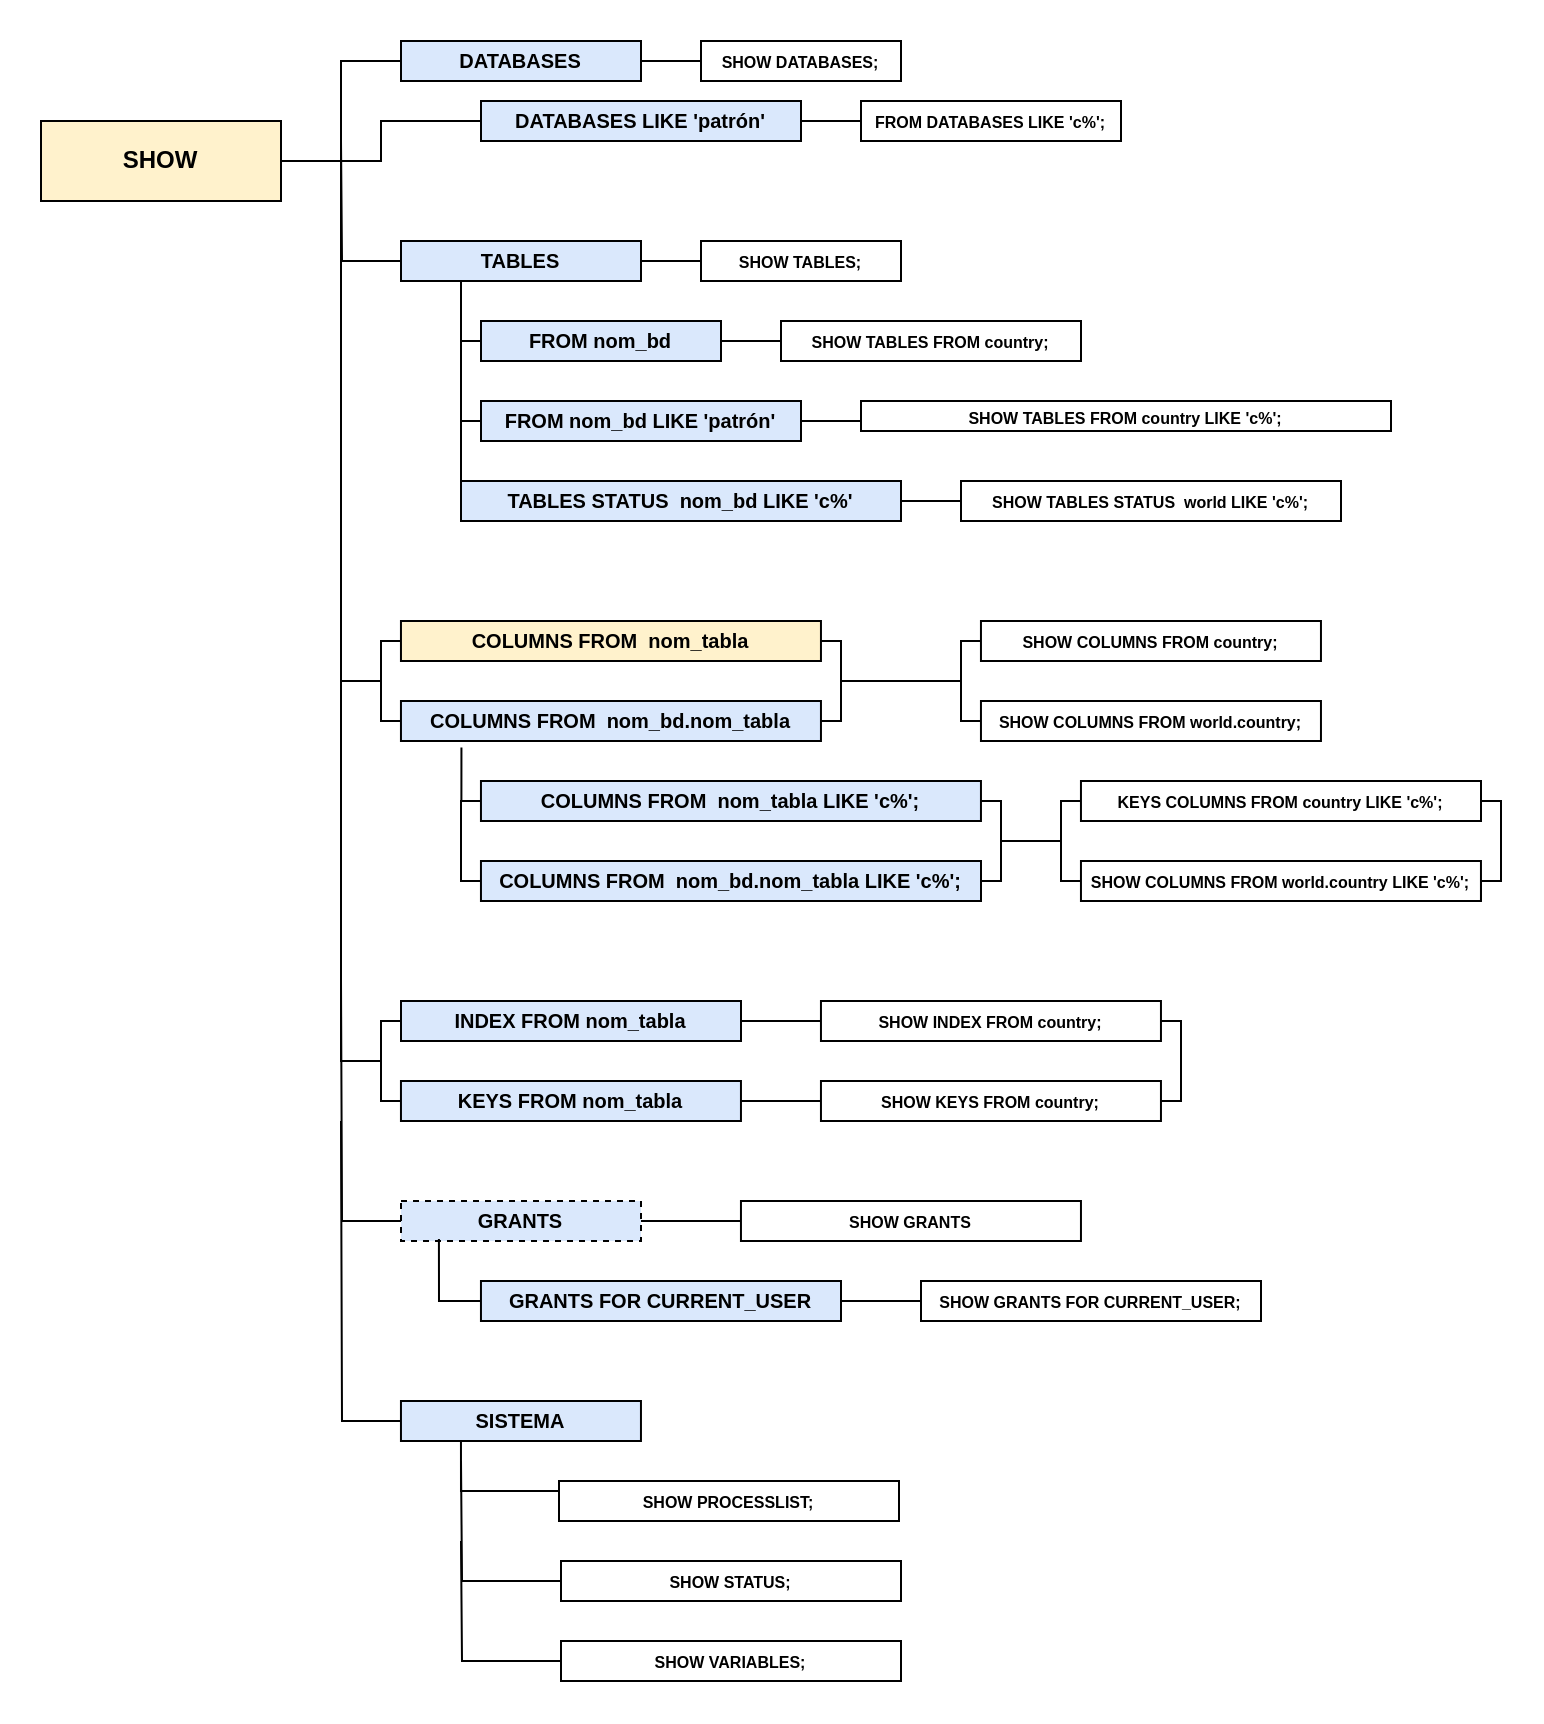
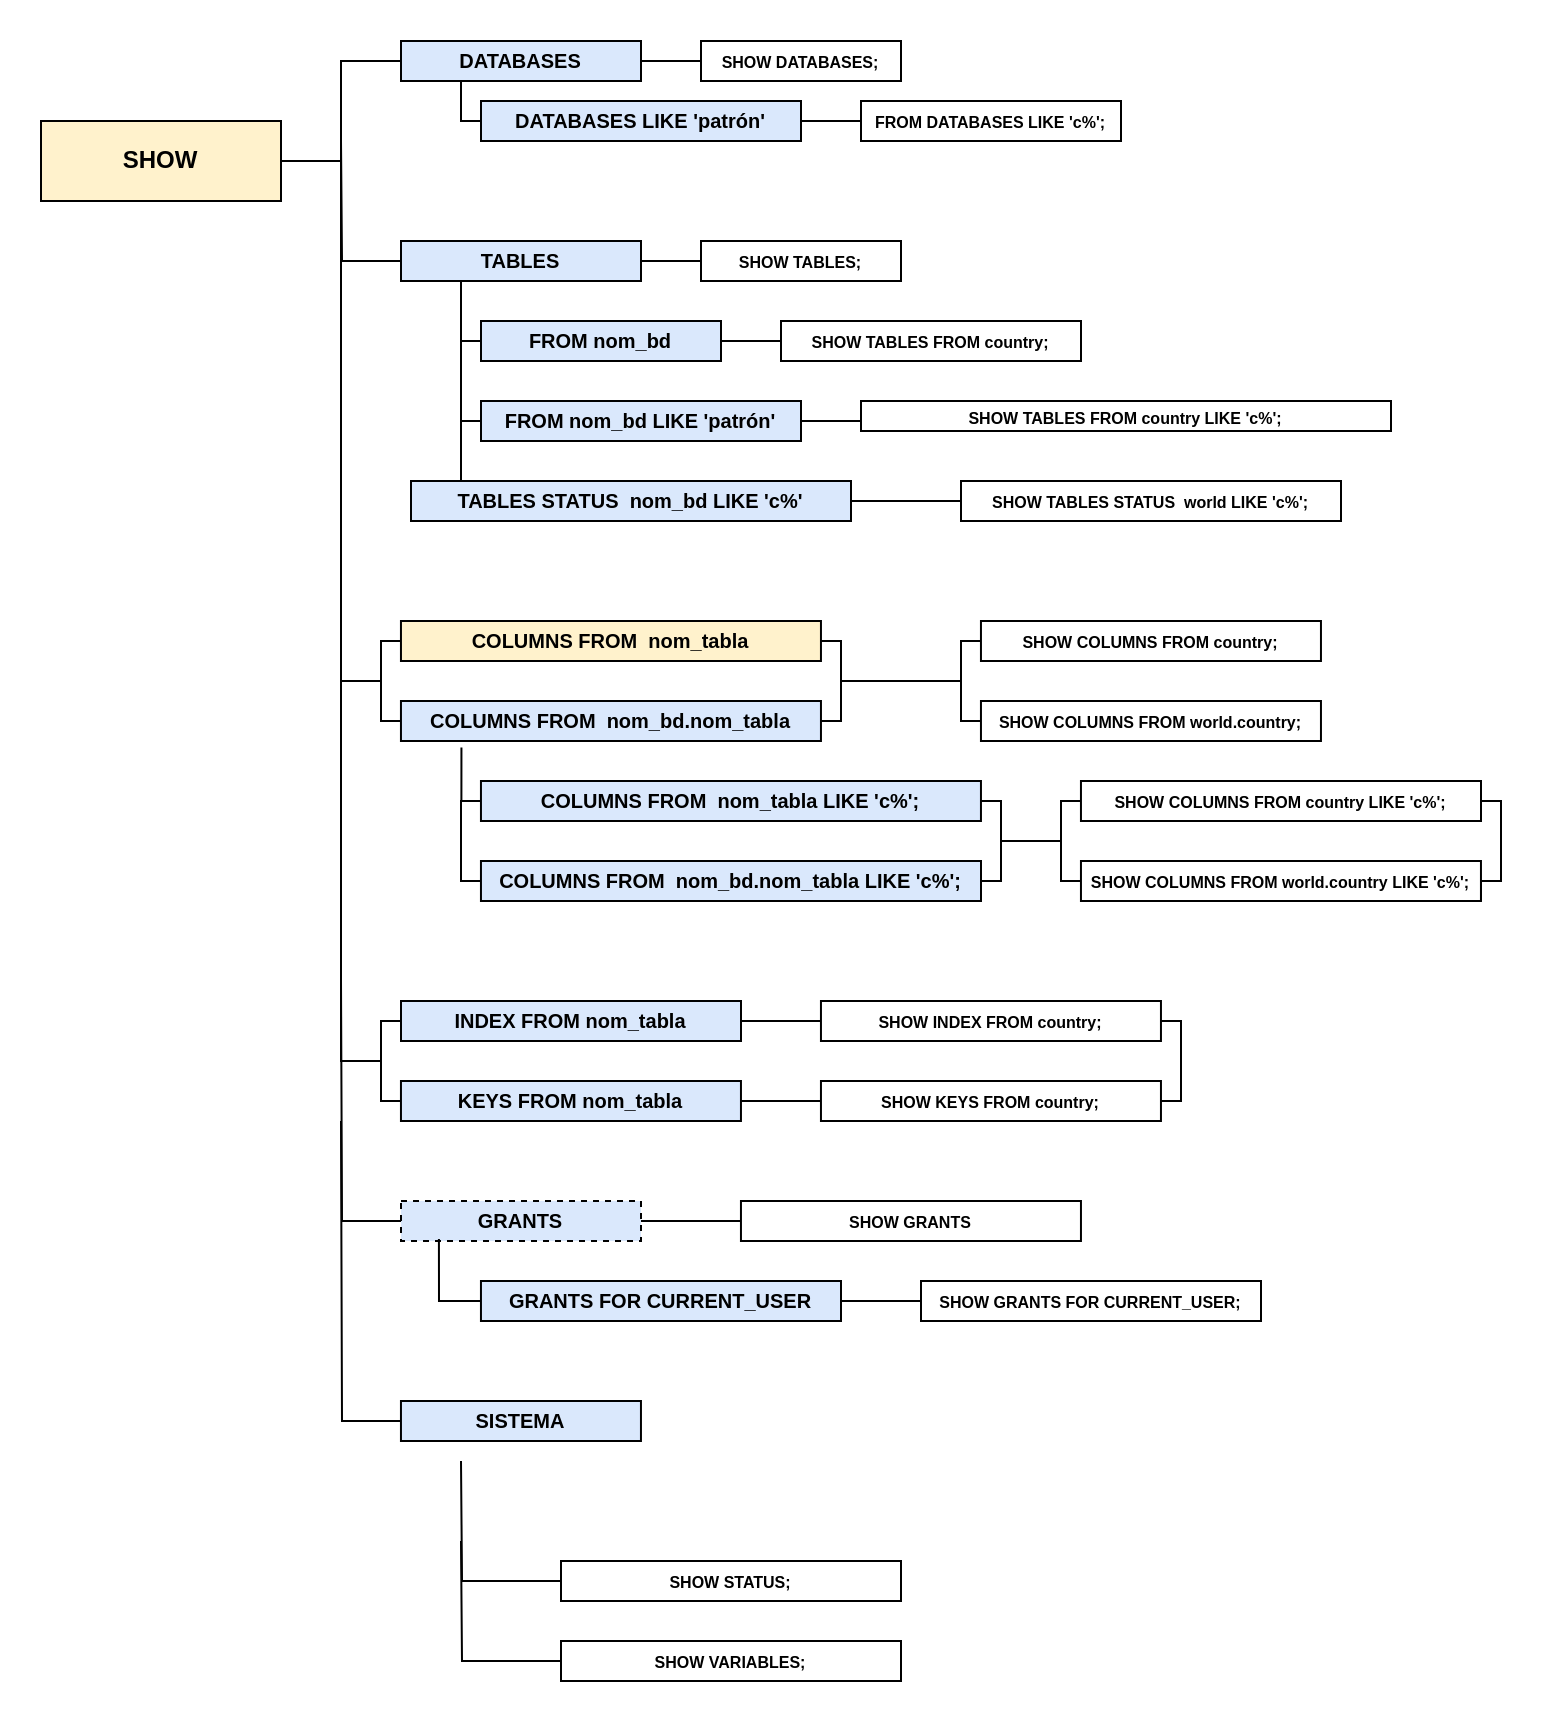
(384, 121) -> (461, 102)
(681, 501) -> (631, 501)
(1281, 801) -> (1281, 801)
(512, 1491) -> none
(729, 1501) -> none
